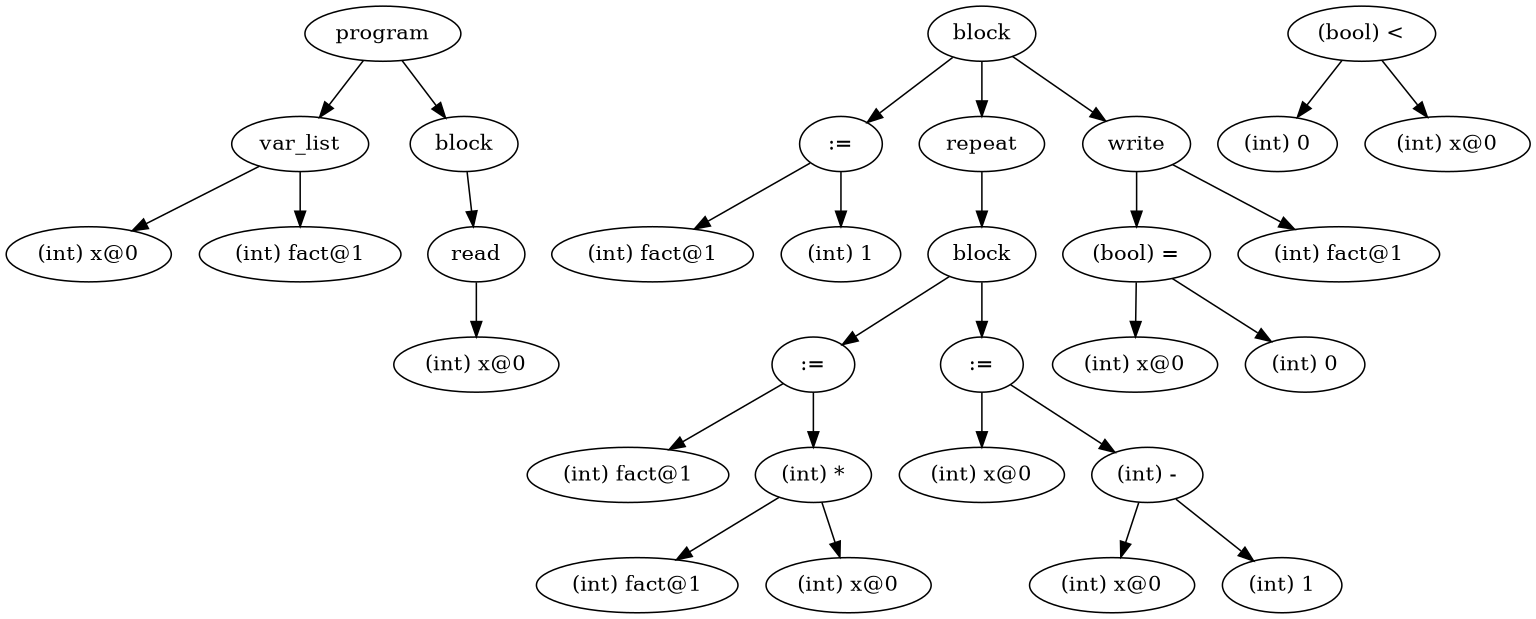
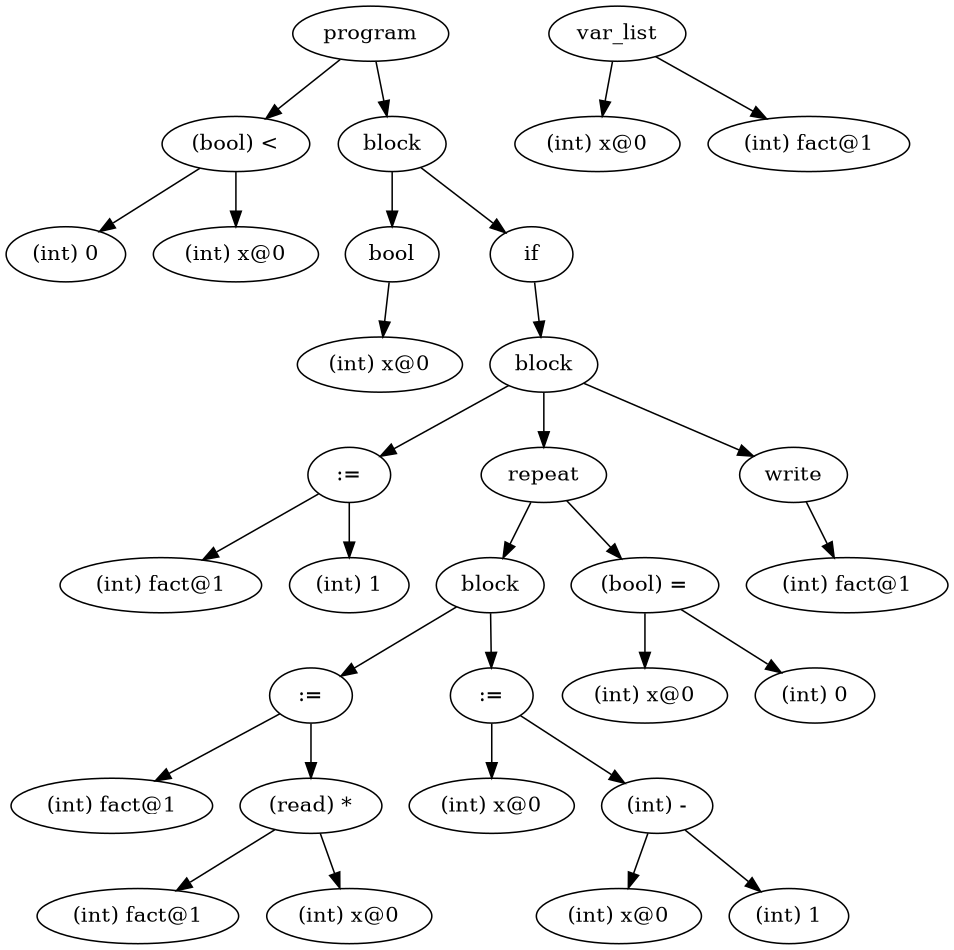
(346, 83) -> (309, 84)
(1137, 192) -> (589, 524)
(476, 254) -> (392, 254)
none -> (532, 254)
(813, 475) -> (311, 806)
